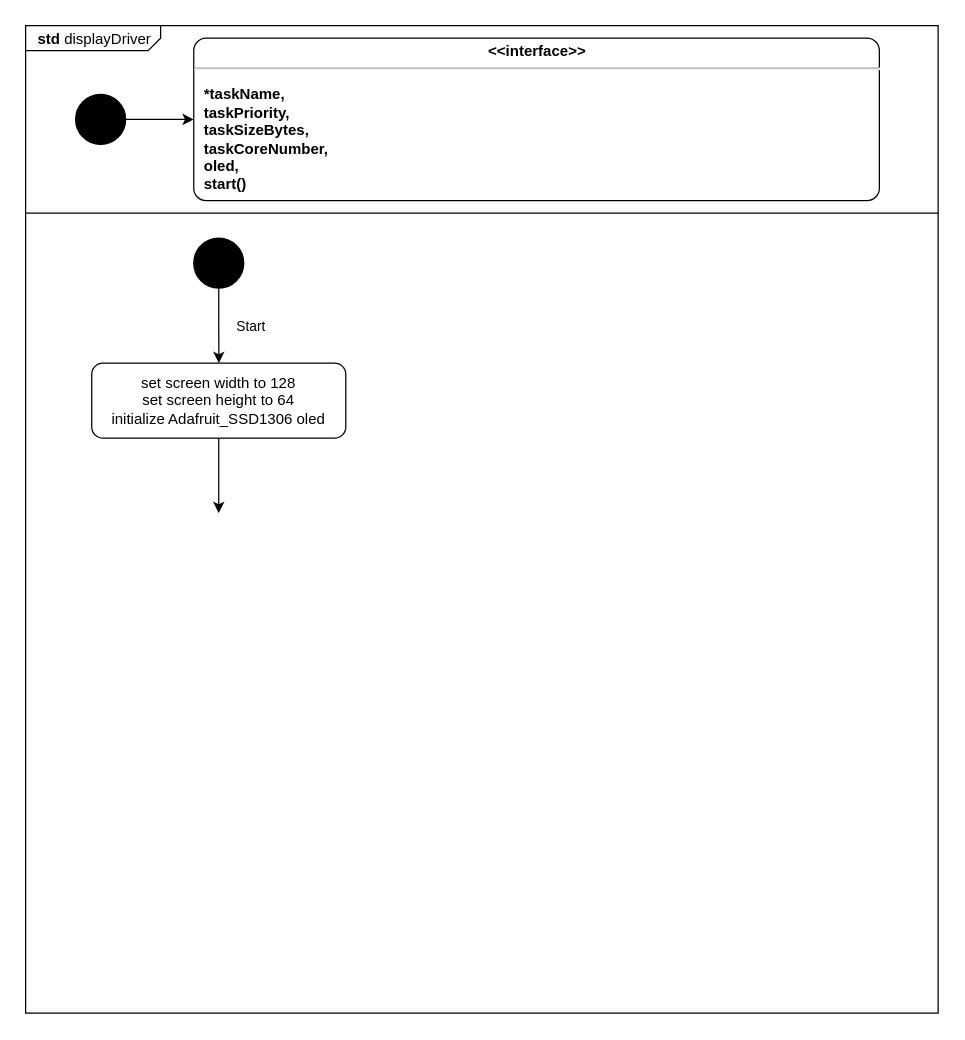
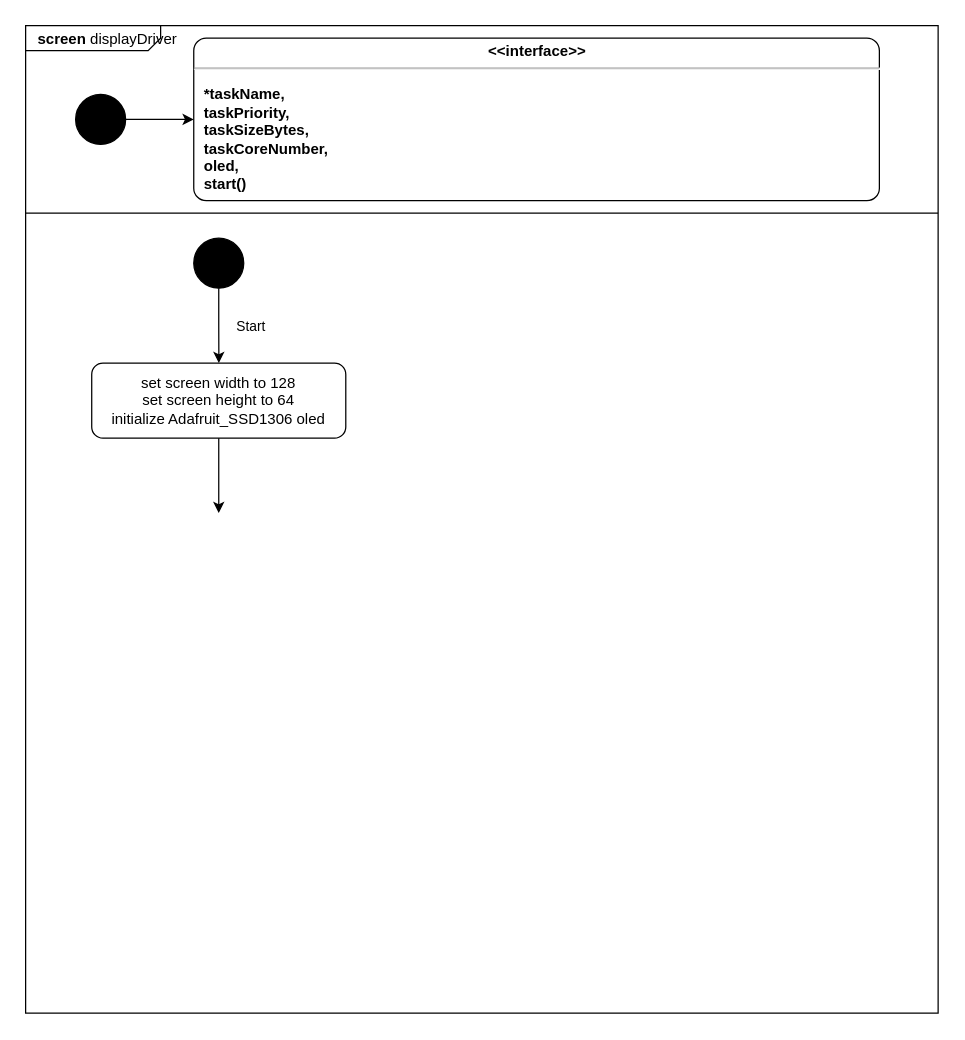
(89, 26) -> (102, 26)
